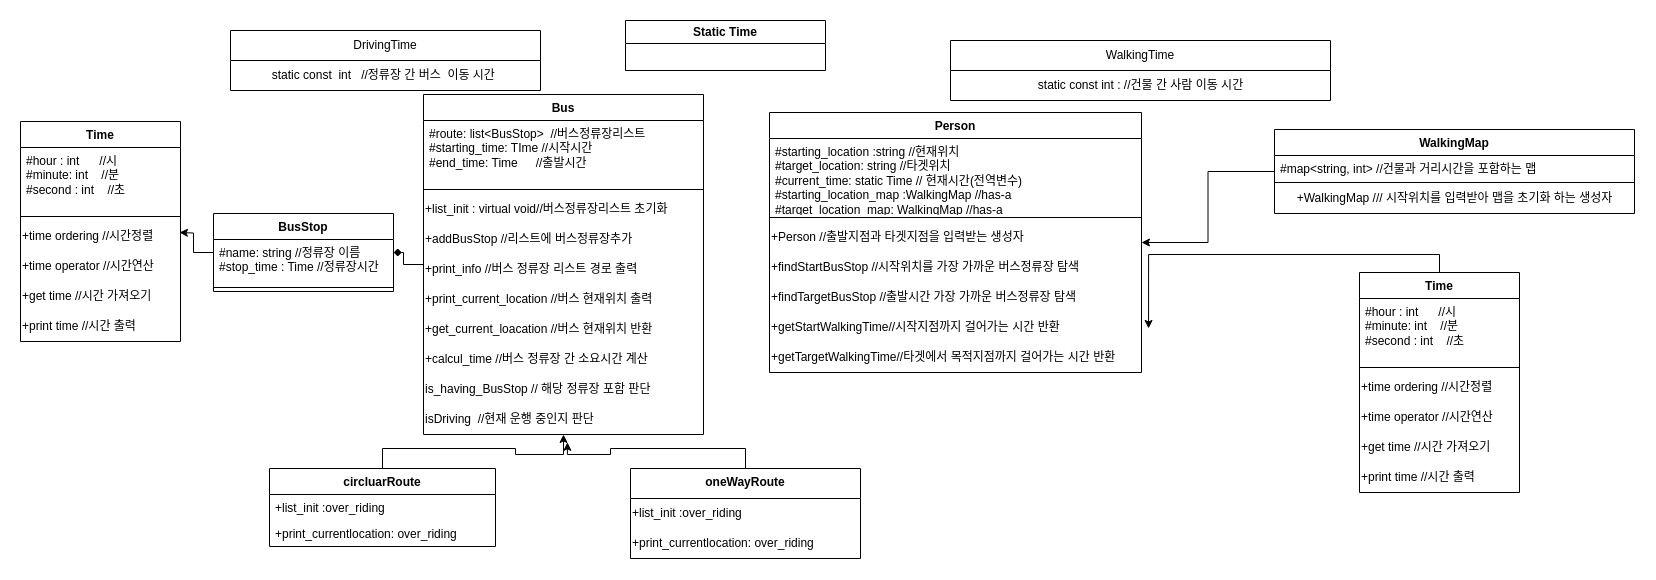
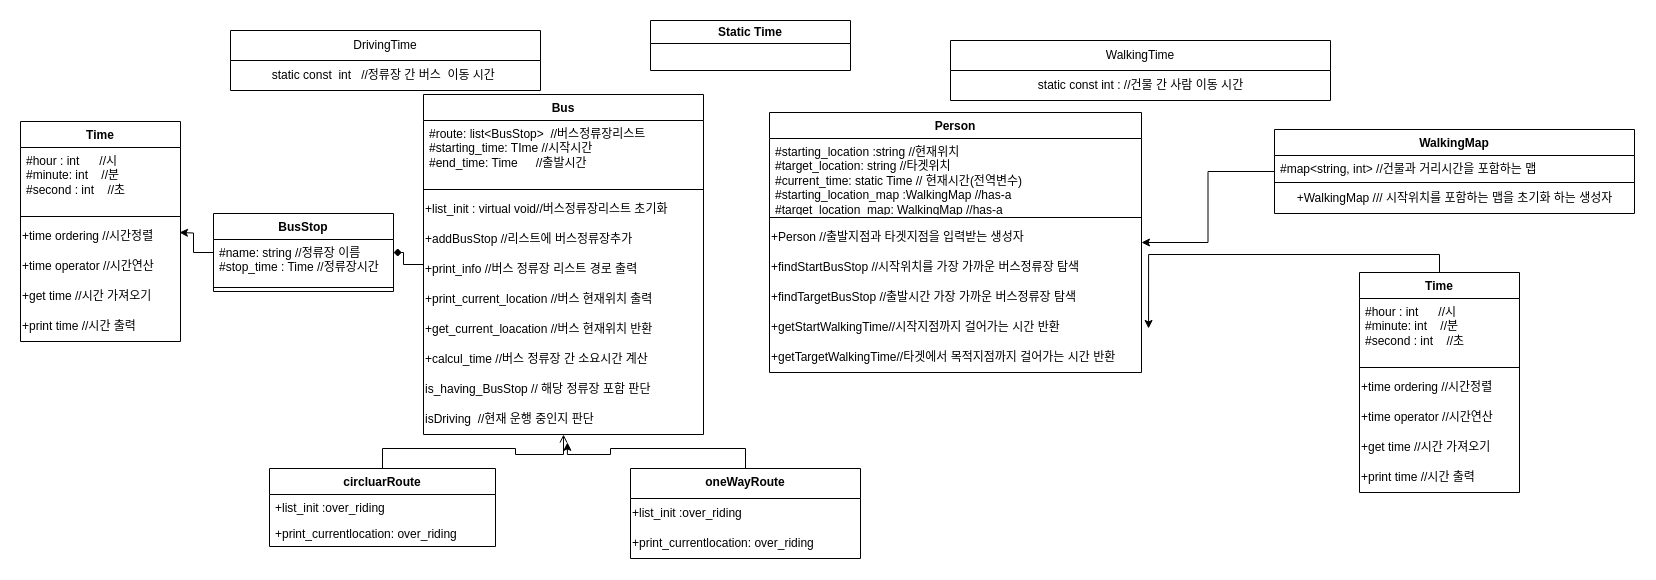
(726, 46) -> (751, 46)
(1455, 199) -> (1455, 199)
(564, 443) -> (564, 441)
